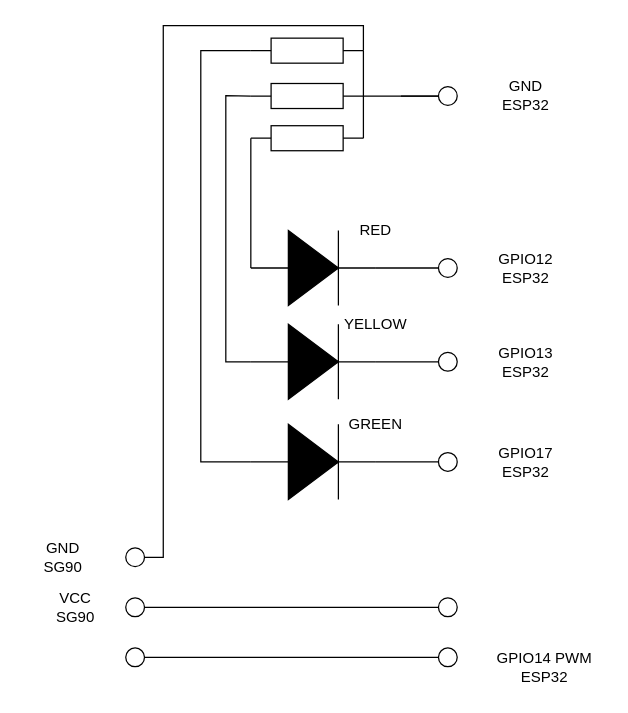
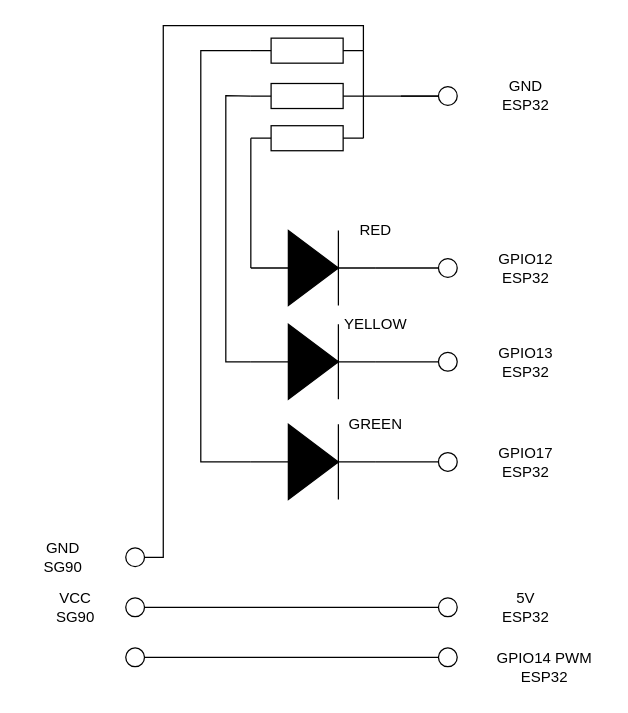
none -> (526, 607)
